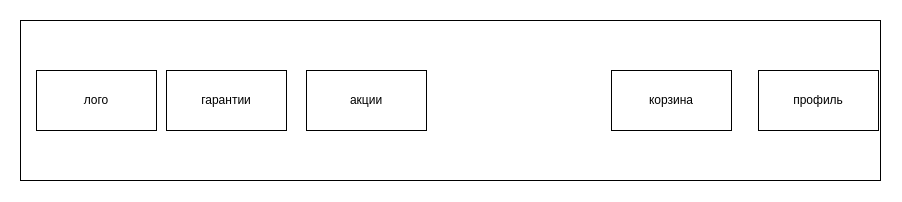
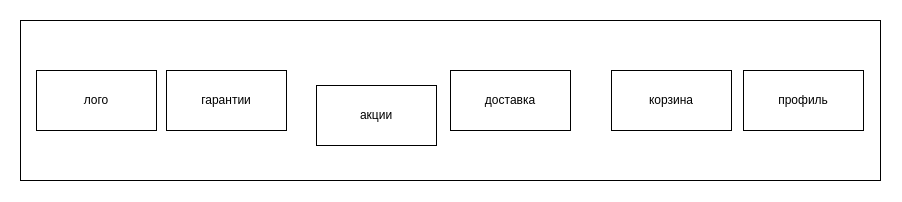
(367, 101) -> (377, 116)
none -> (511, 101)
(819, 101) -> (804, 101)
